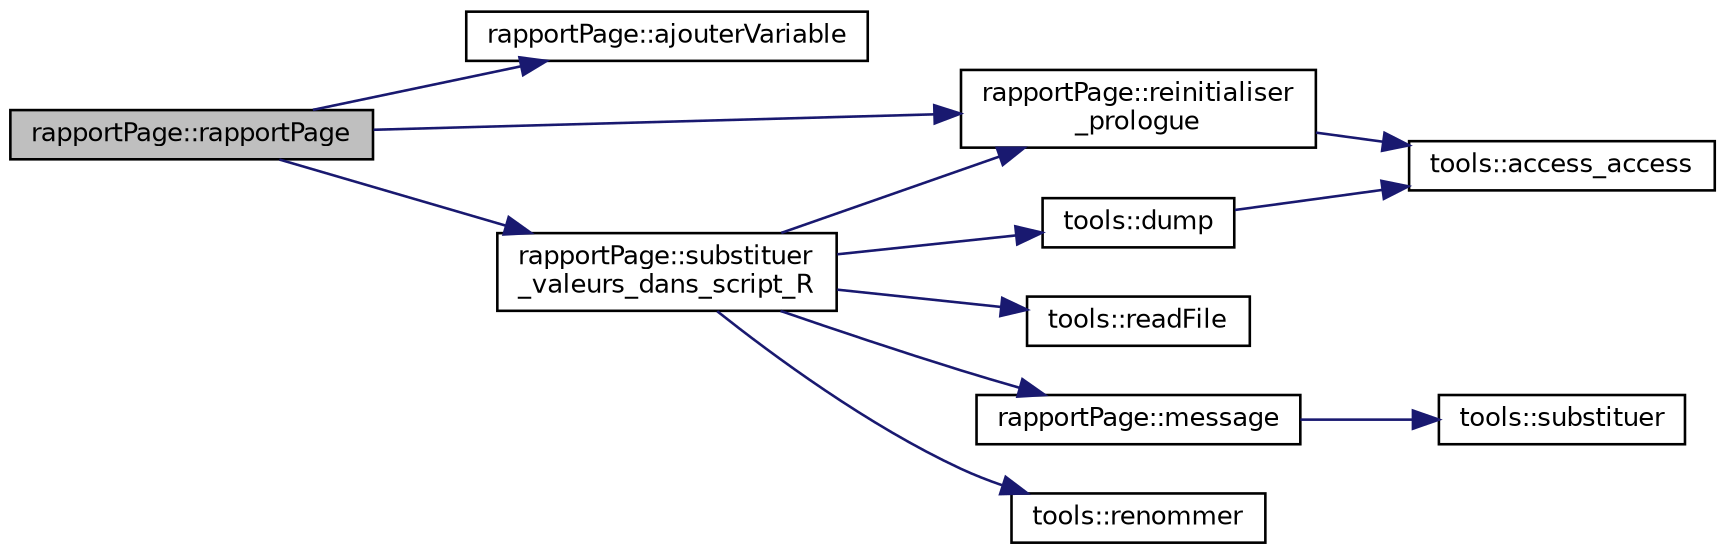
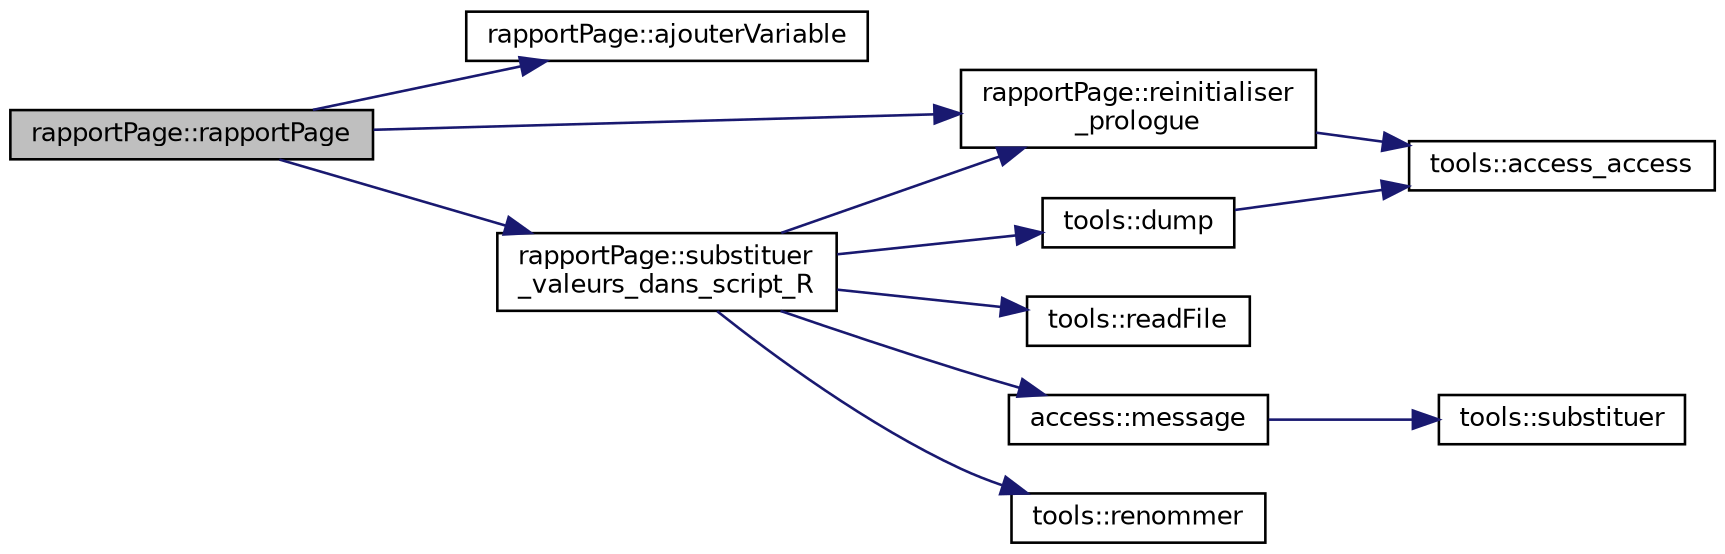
(1138, 420) -> (1138, 420)
